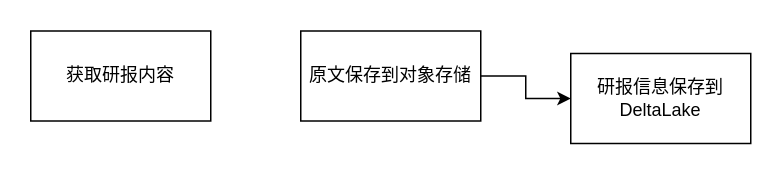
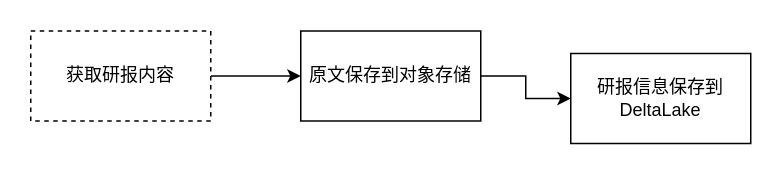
(121, 76) -> (121, 76)
none -> (251, 76)
